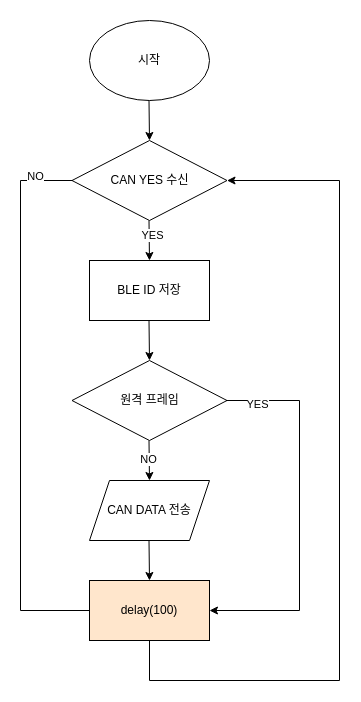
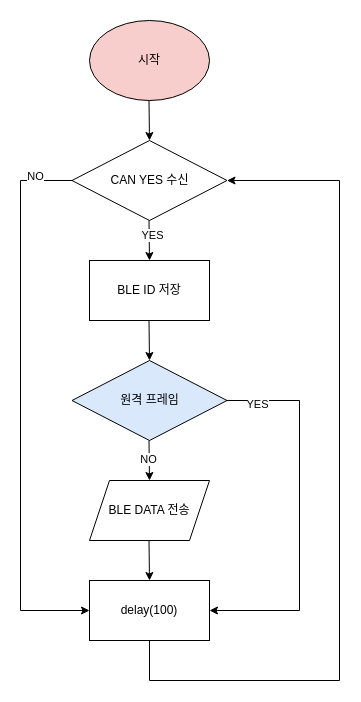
(150, 61) -> (150, 61)
(150, 401) -> (150, 401)
(150, 511) -> (150, 511)
(84, 611) -> (81, 611)
(150, 611) -> (150, 611)
